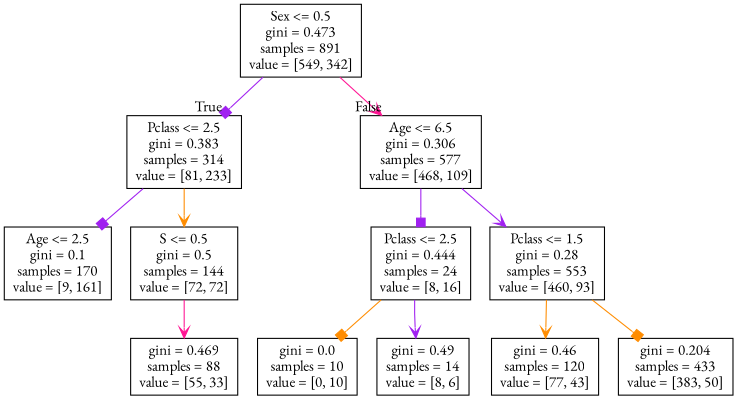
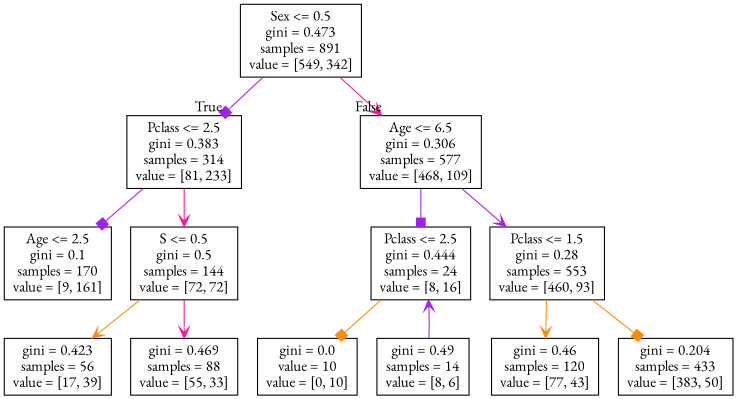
(184, 202) -> (184, 202)
(415, 314) -> (429, 324)
none -> (58, 367)
(307, 367) -> (307, 367)
